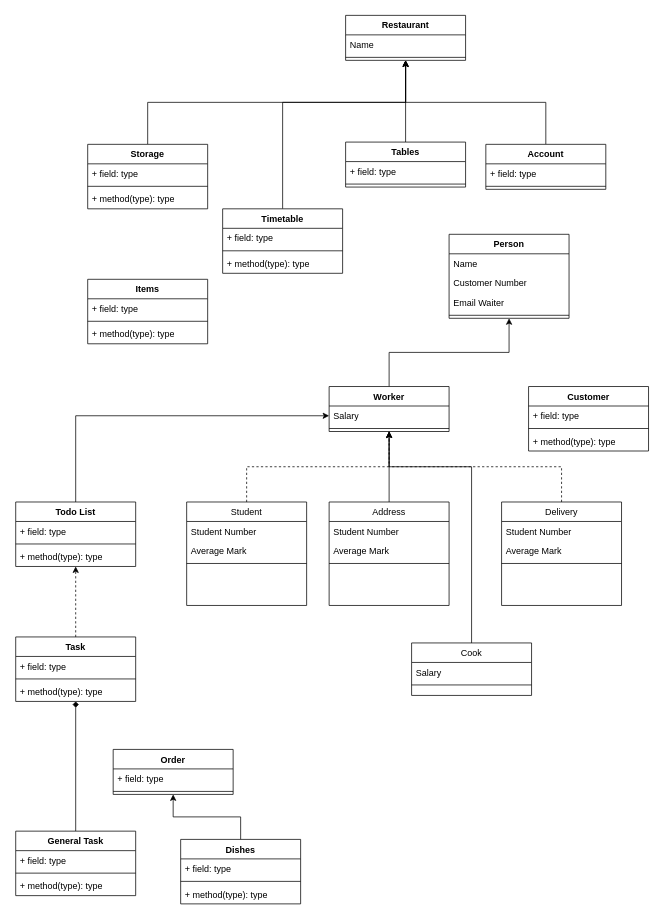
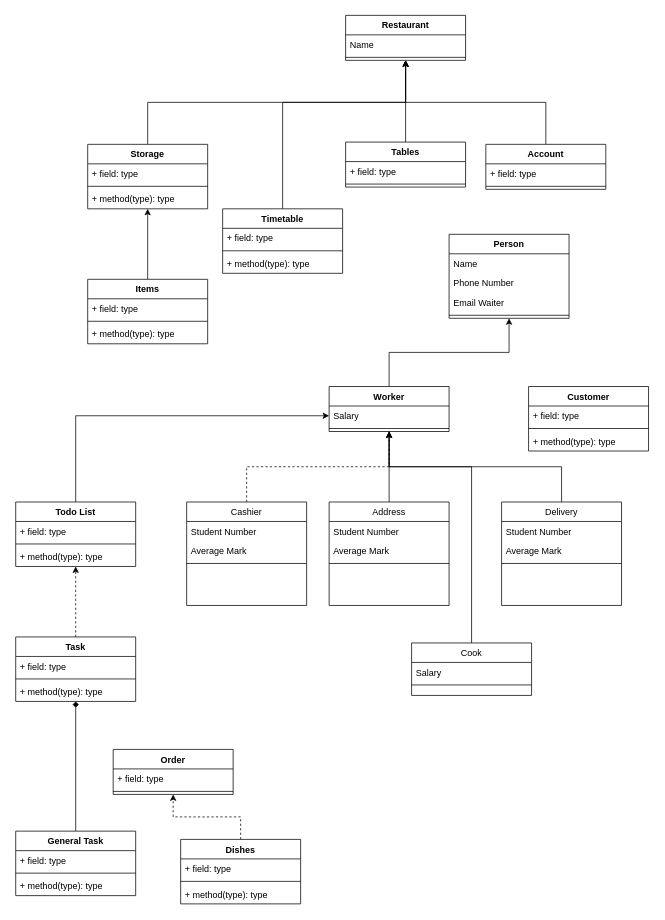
none -> (147, 247)
(490, 284) -> (482, 284)
(534, 467) -> (534, 467)
(246, 512) -> (246, 512)
(208, 817) -> (208, 817)
